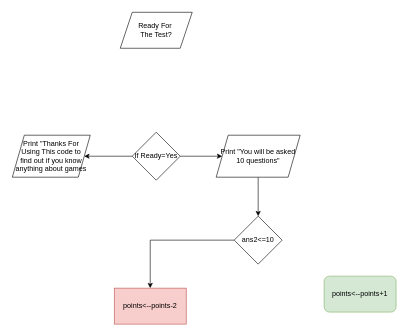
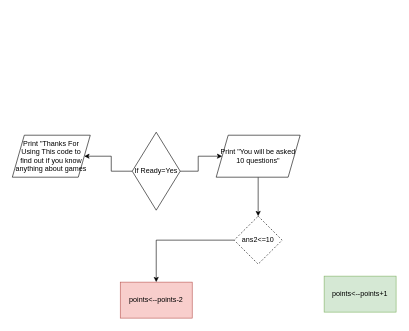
(156, 30) -> none
(156, 156) -> (156, 171)
(258, 240) -> (258, 240)
(360, 294) -> (360, 294)
(150, 306) -> (156, 300)
